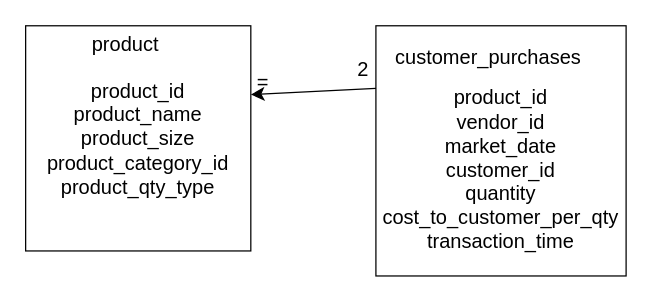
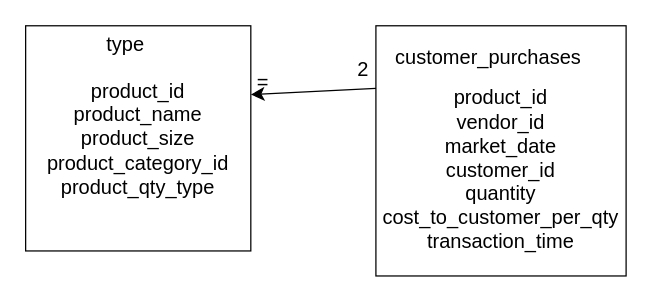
(126, 44) -> (126, 44)
